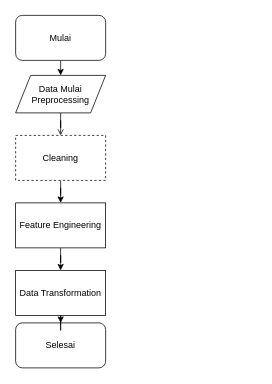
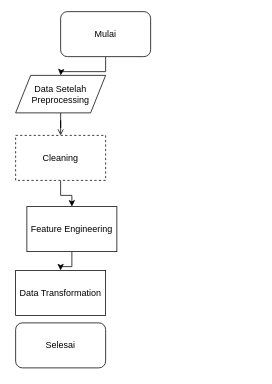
(60, 38) -> (105, 34)
(60, 94) -> (60, 94)
(60, 225) -> (72, 229)
(60, 330) -> none
